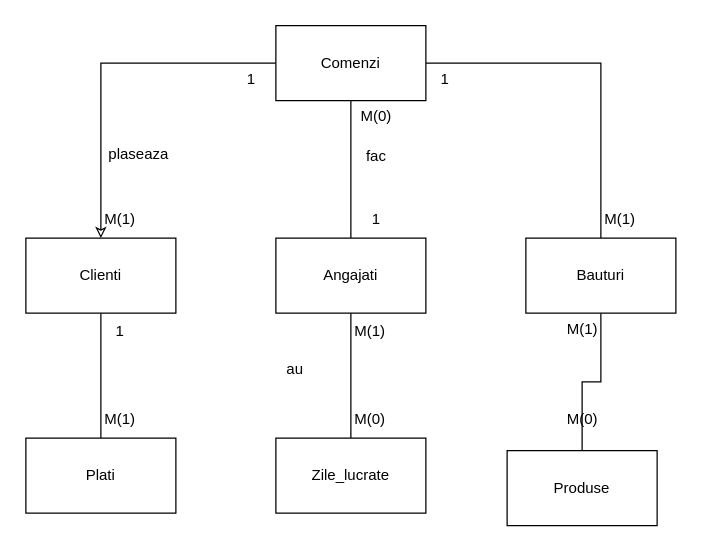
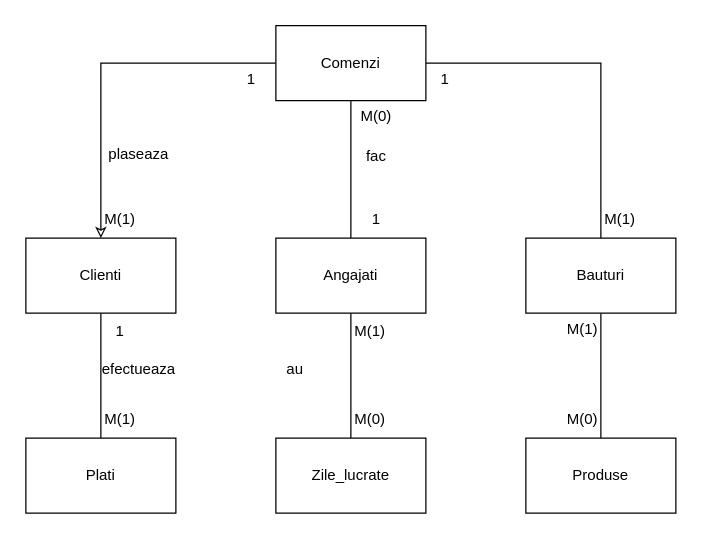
none -> (138, 369)
(582, 488) -> (601, 476)
